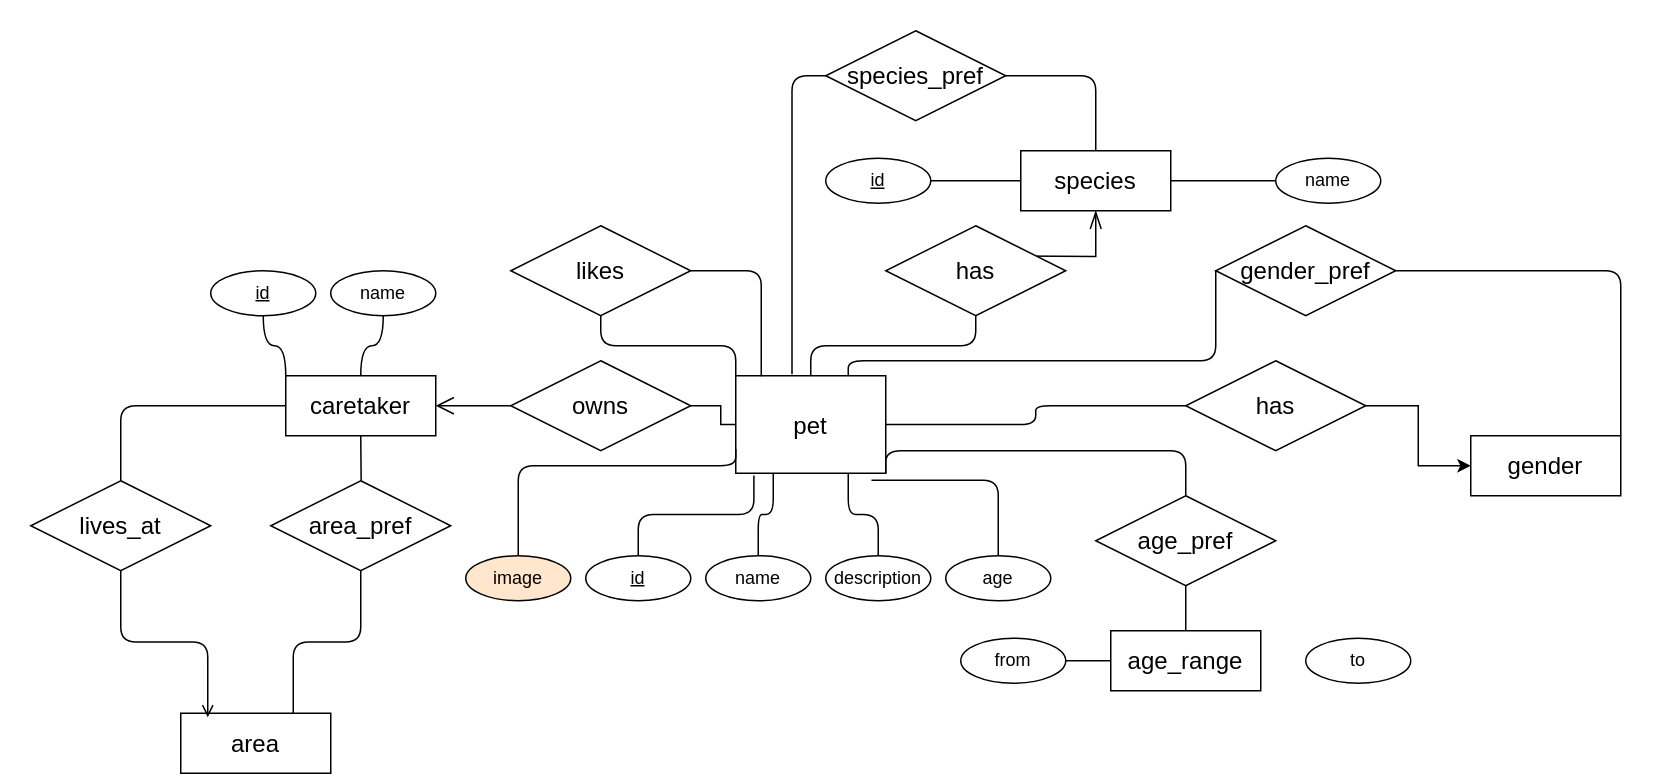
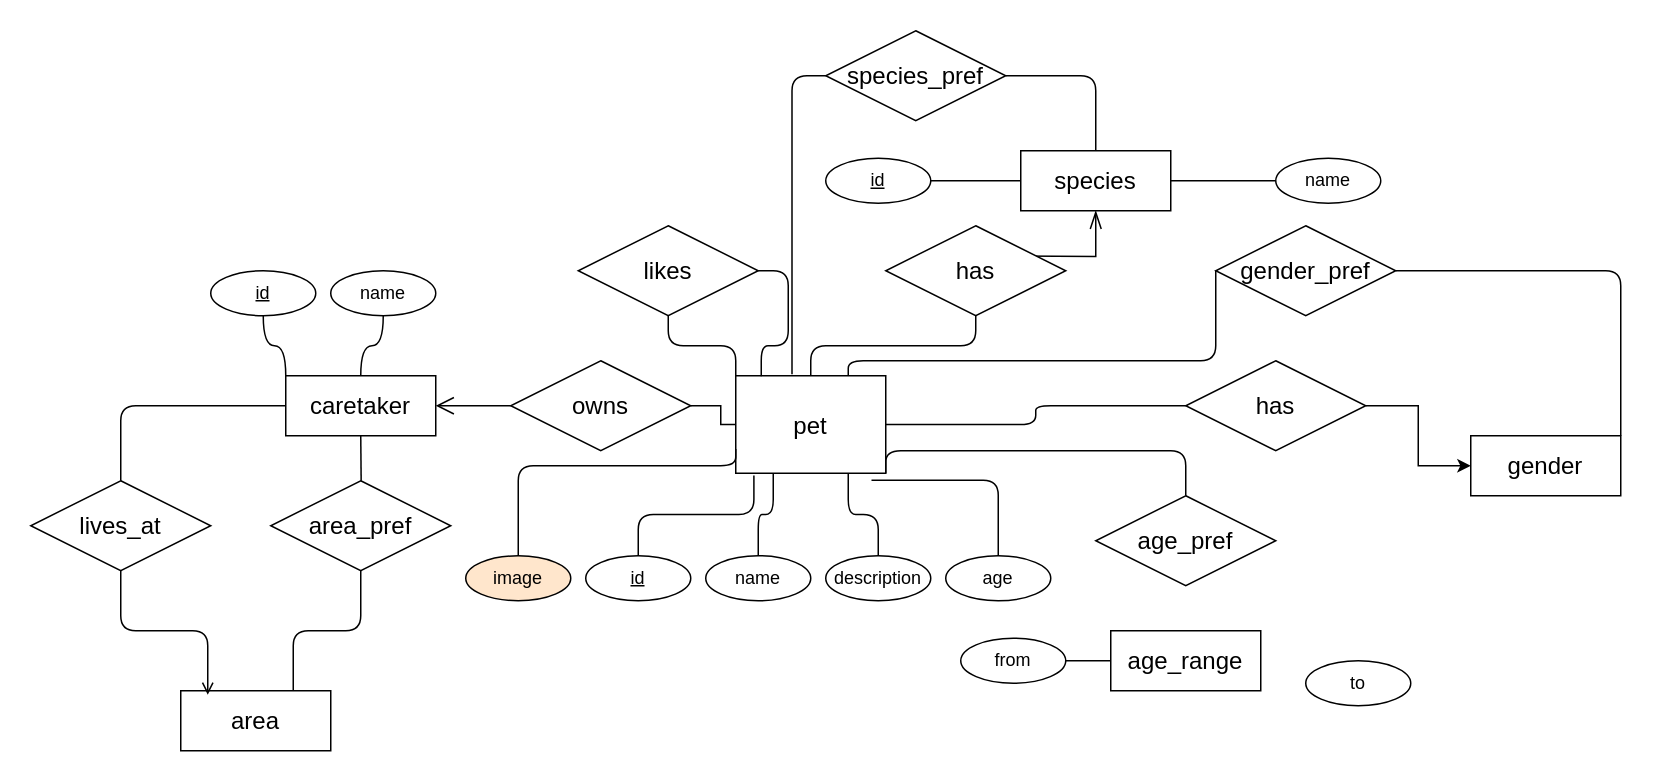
(601, 271) -> (668, 271)
(1186, 608) -> none
(1358, 661) -> (1358, 683)
(256, 743) -> (256, 721)
